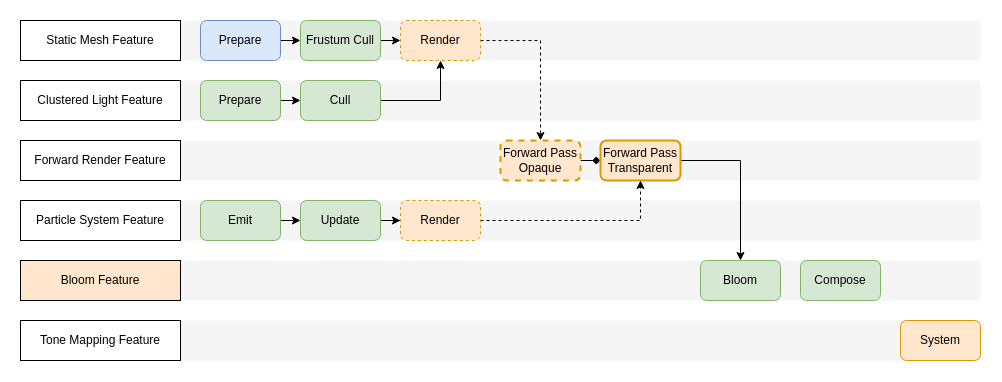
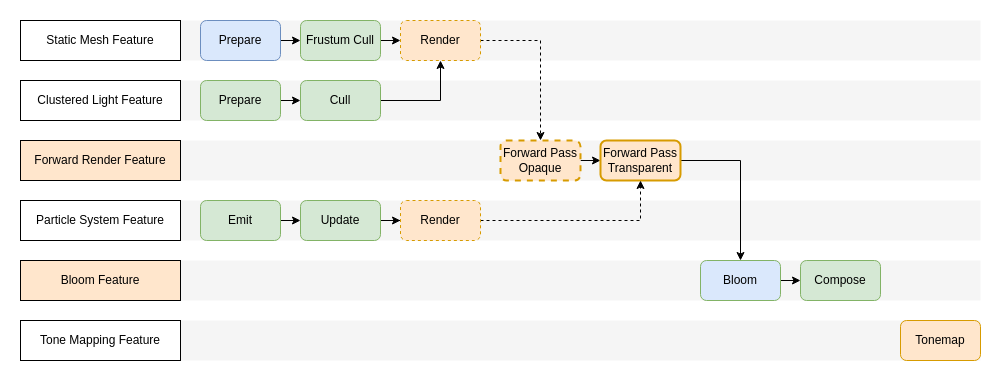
(101, 161) -> (101, 161)
(592, 161) -> (592, 161)
(741, 281) -> (741, 281)
none -> (787, 281)
(941, 341) -> (941, 341)
